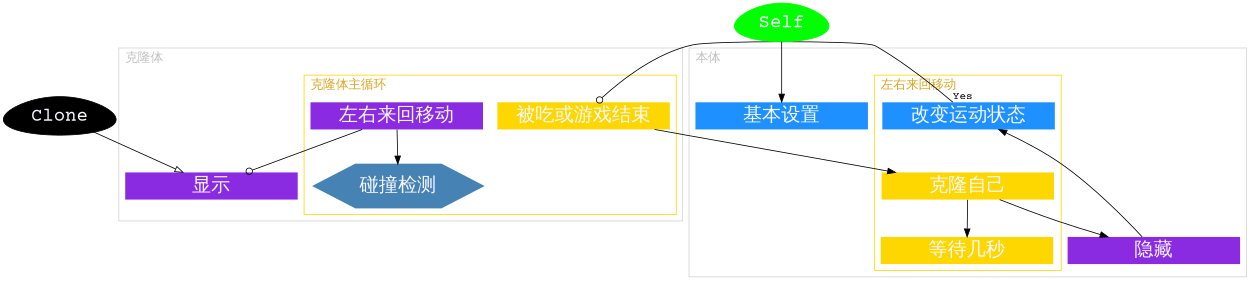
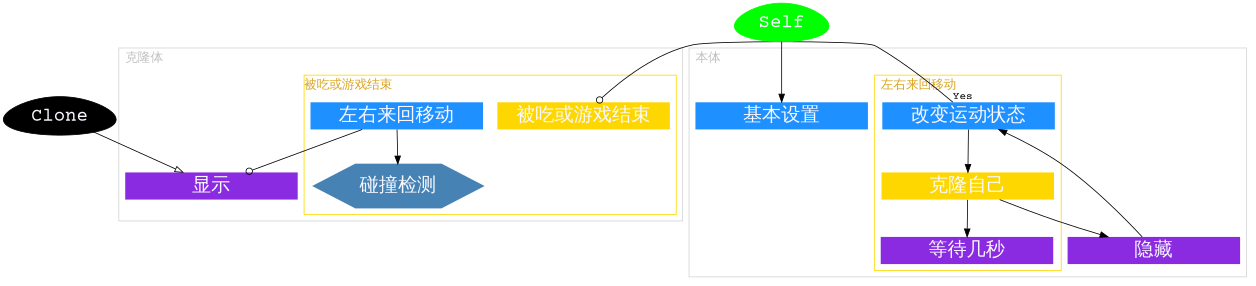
(348, 86) -> (348, 86)
(397, 116) -> (397, 116)
(771, 150) -> (968, 147)
(967, 251) -> (967, 251)
